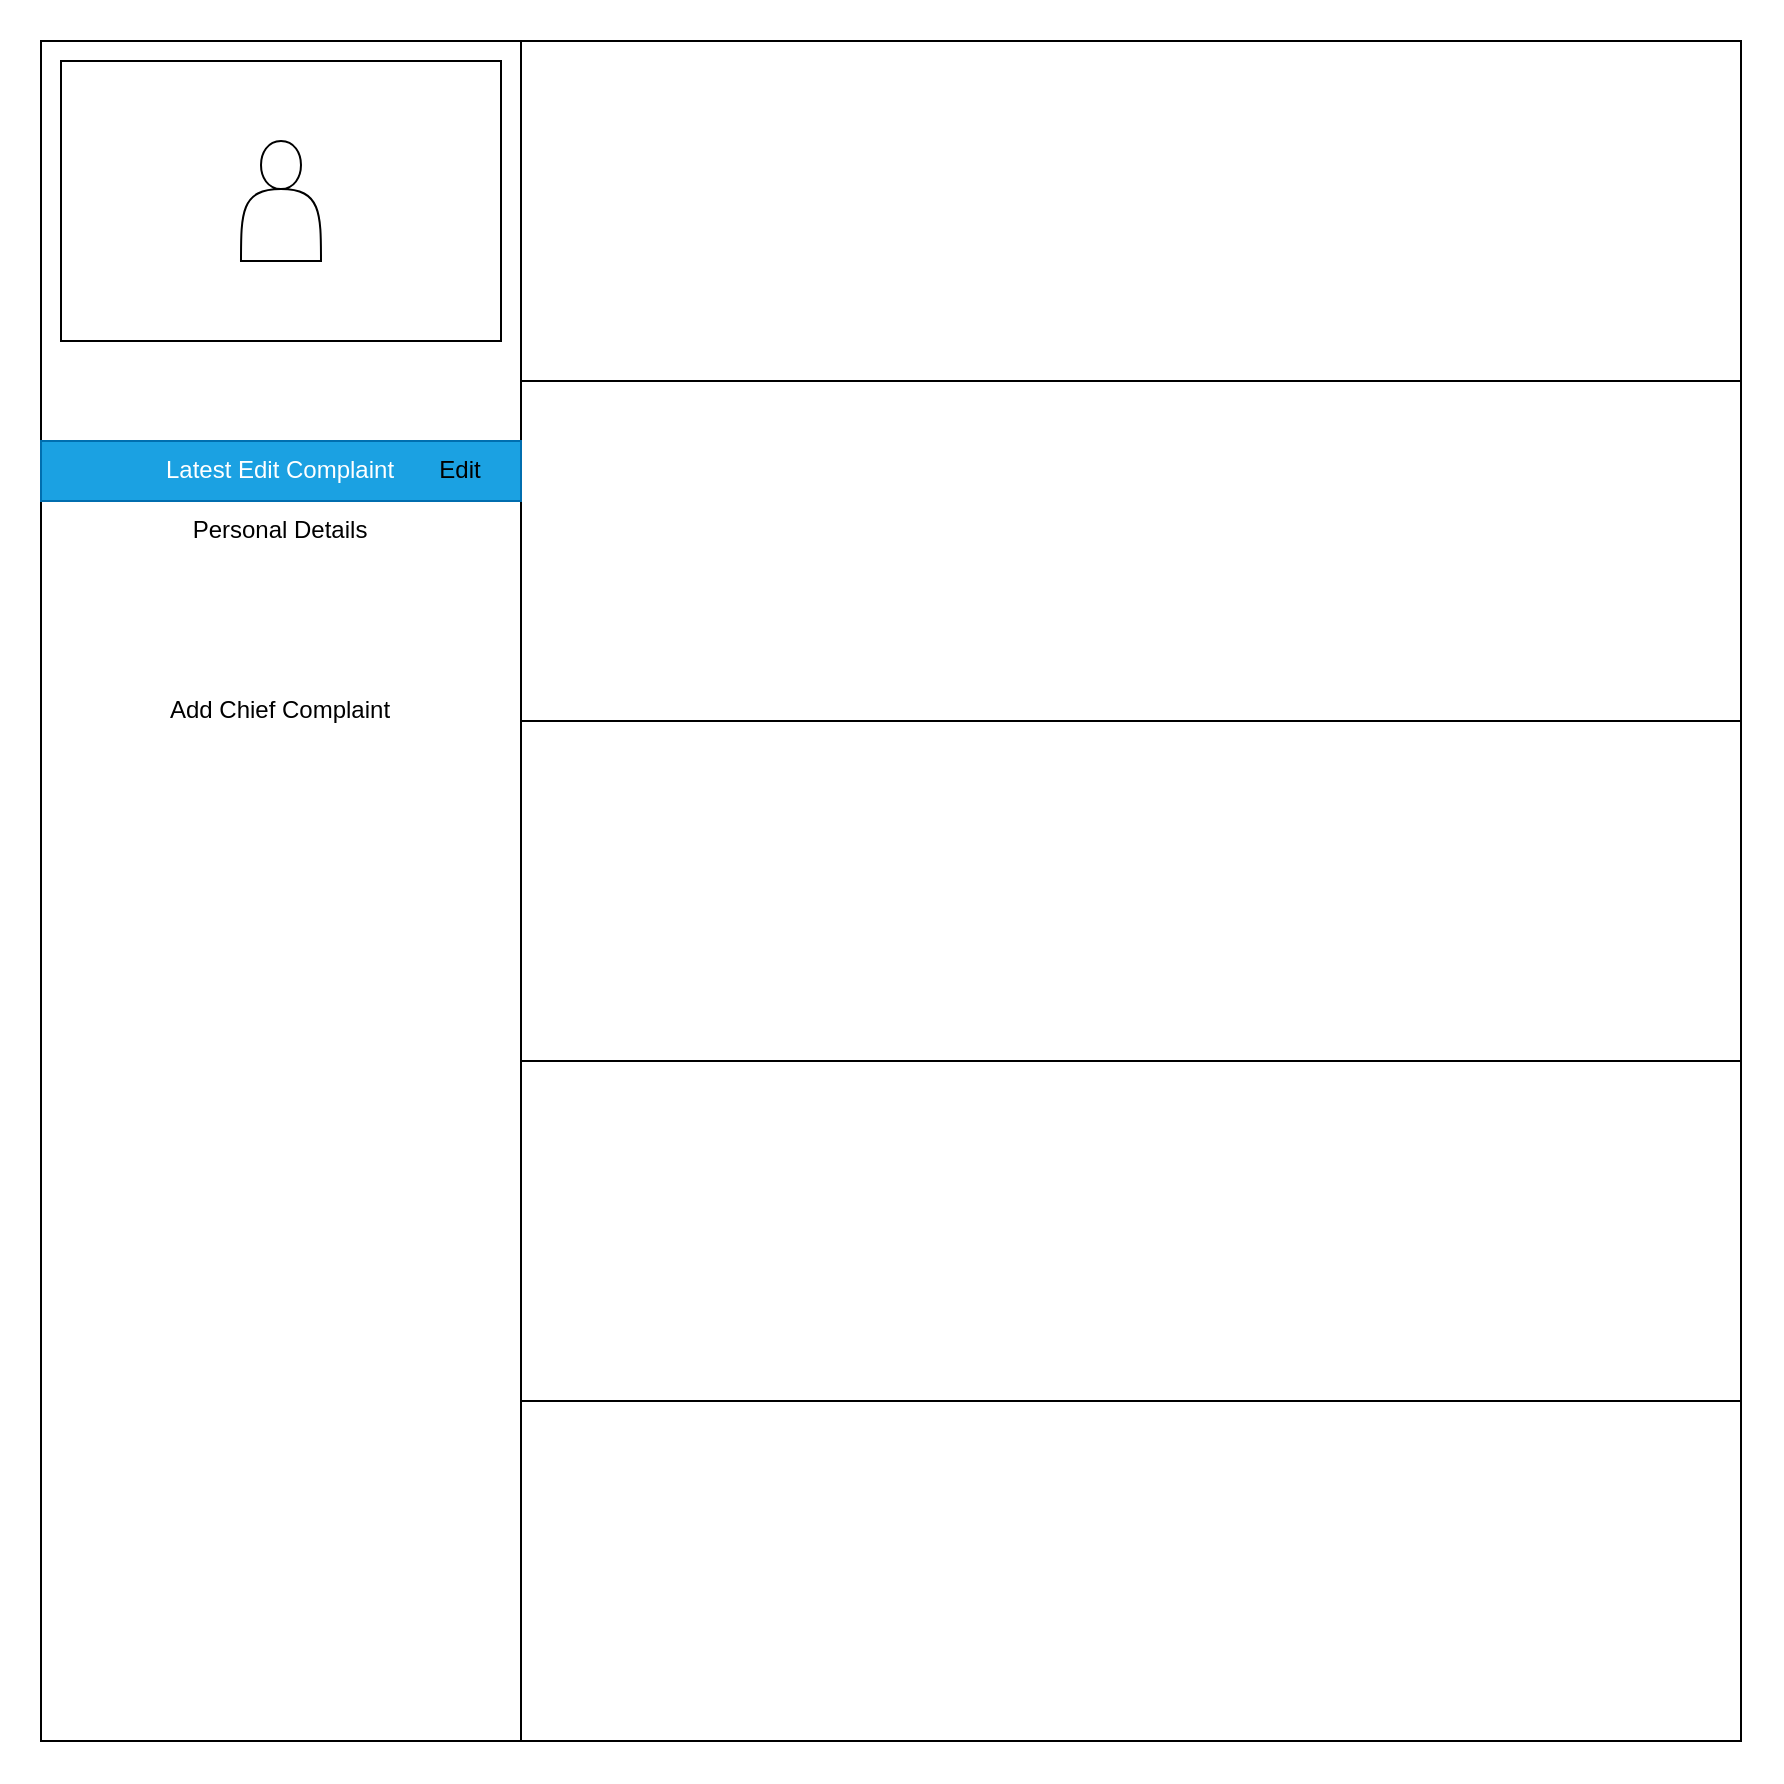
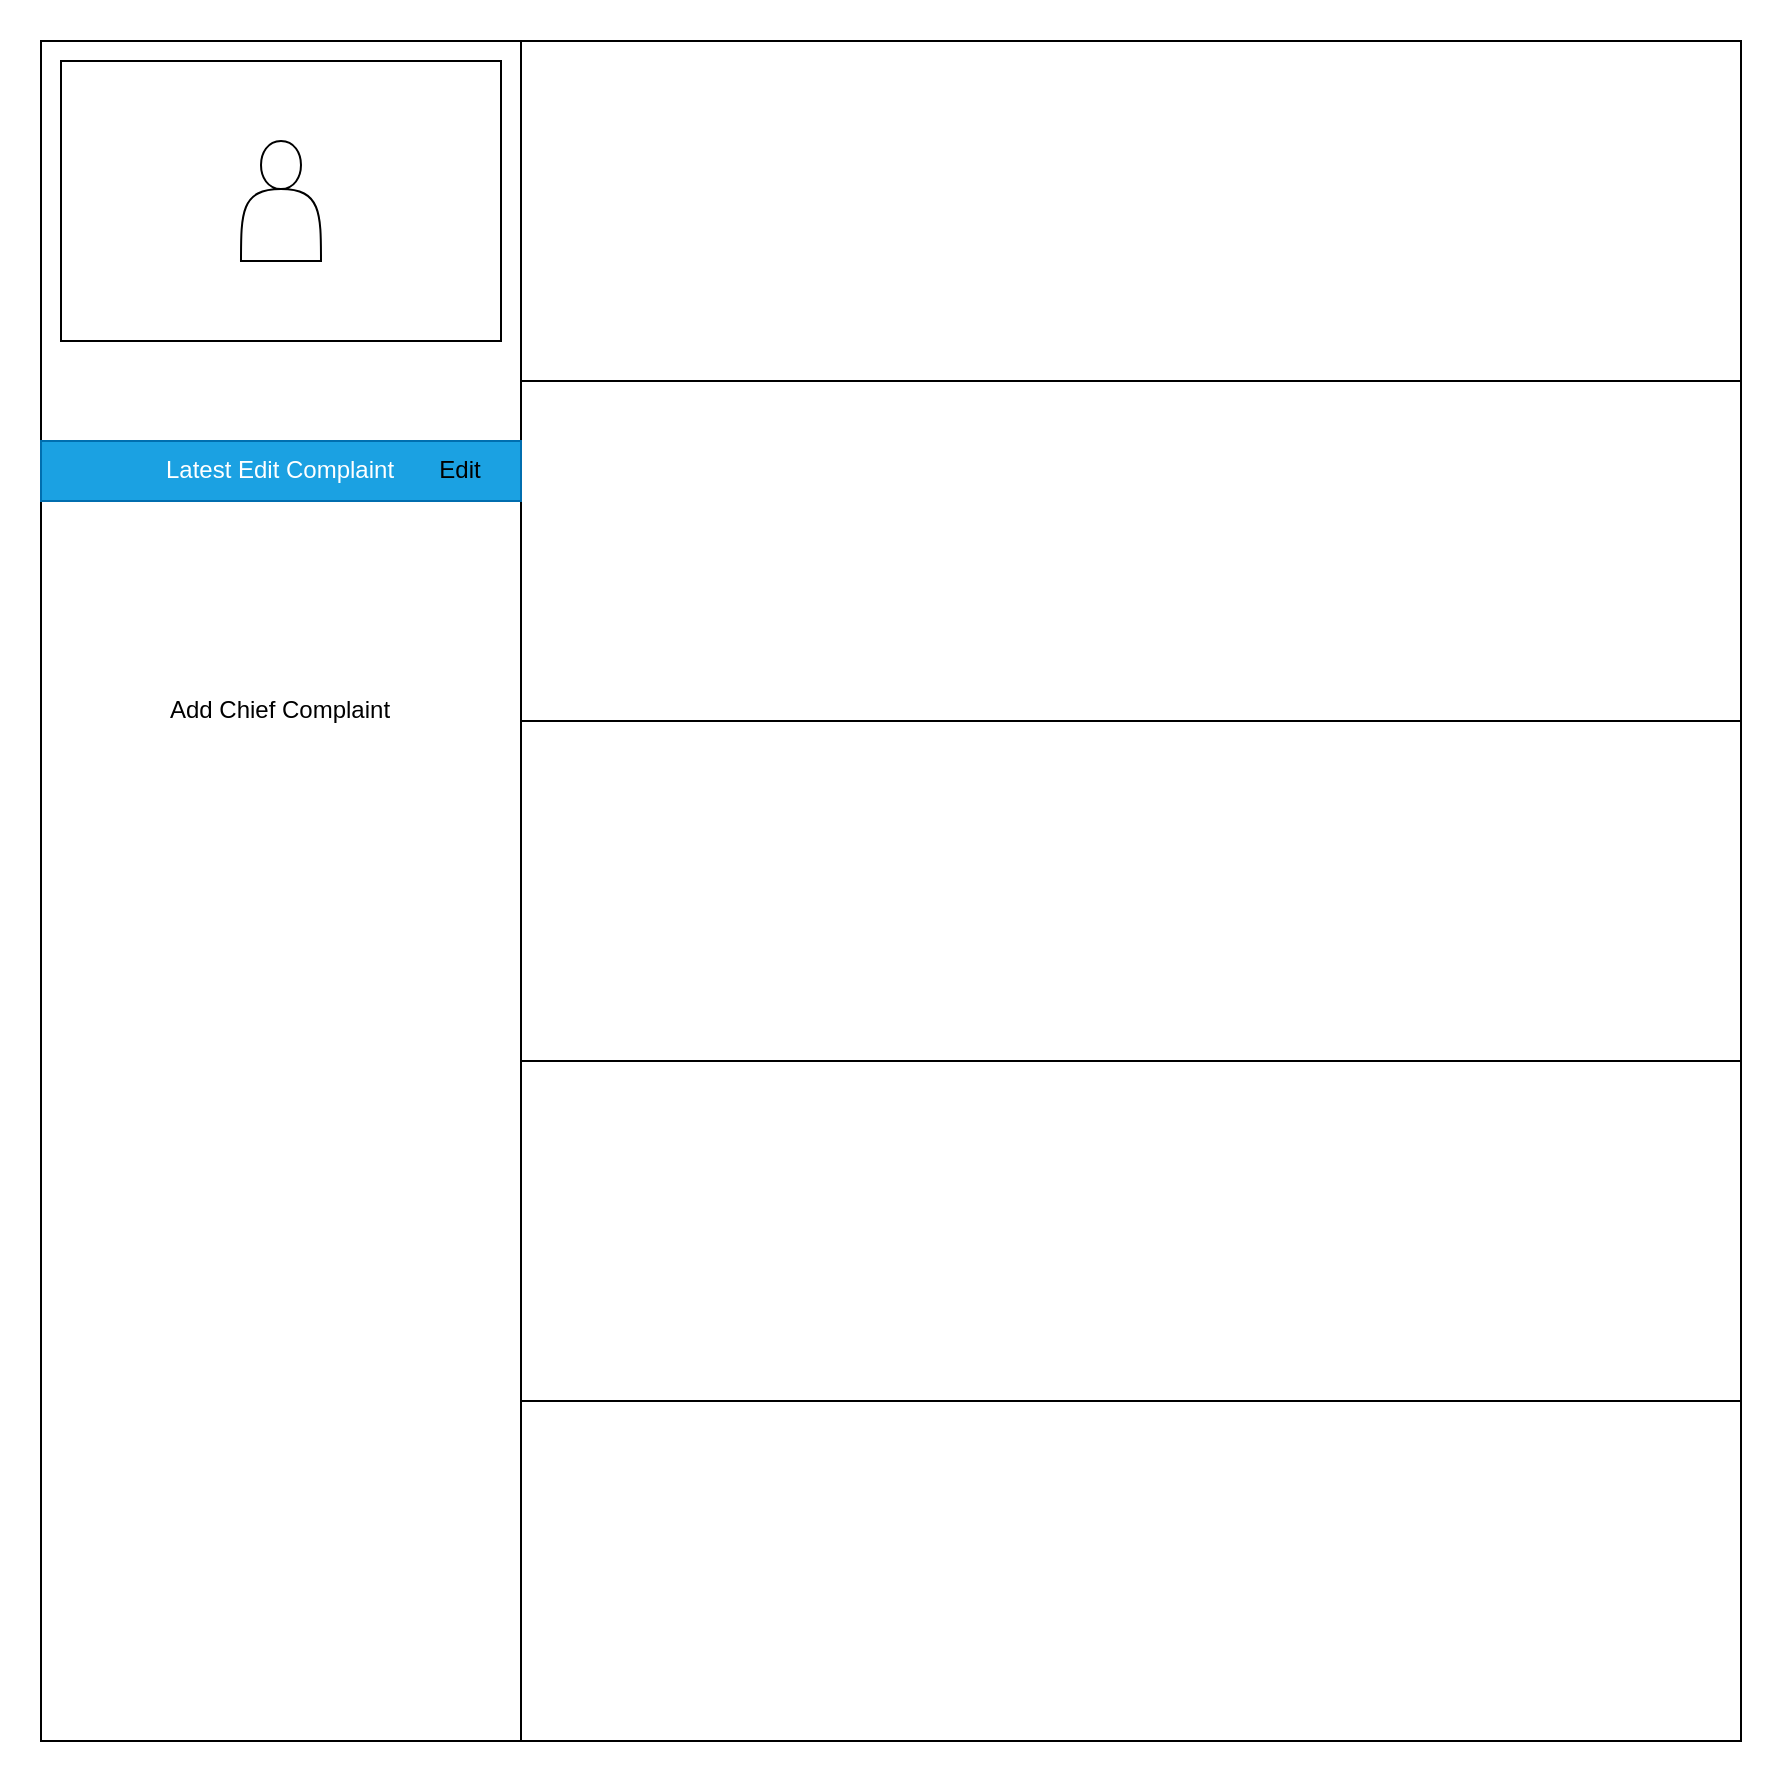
(281, 531) -> none
